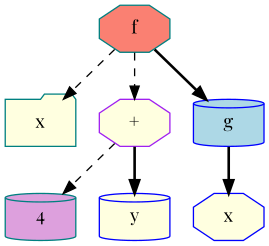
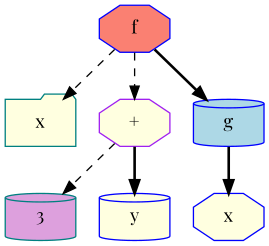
(135, 29) -> (135, 29)
(41, 217) -> (41, 217)
